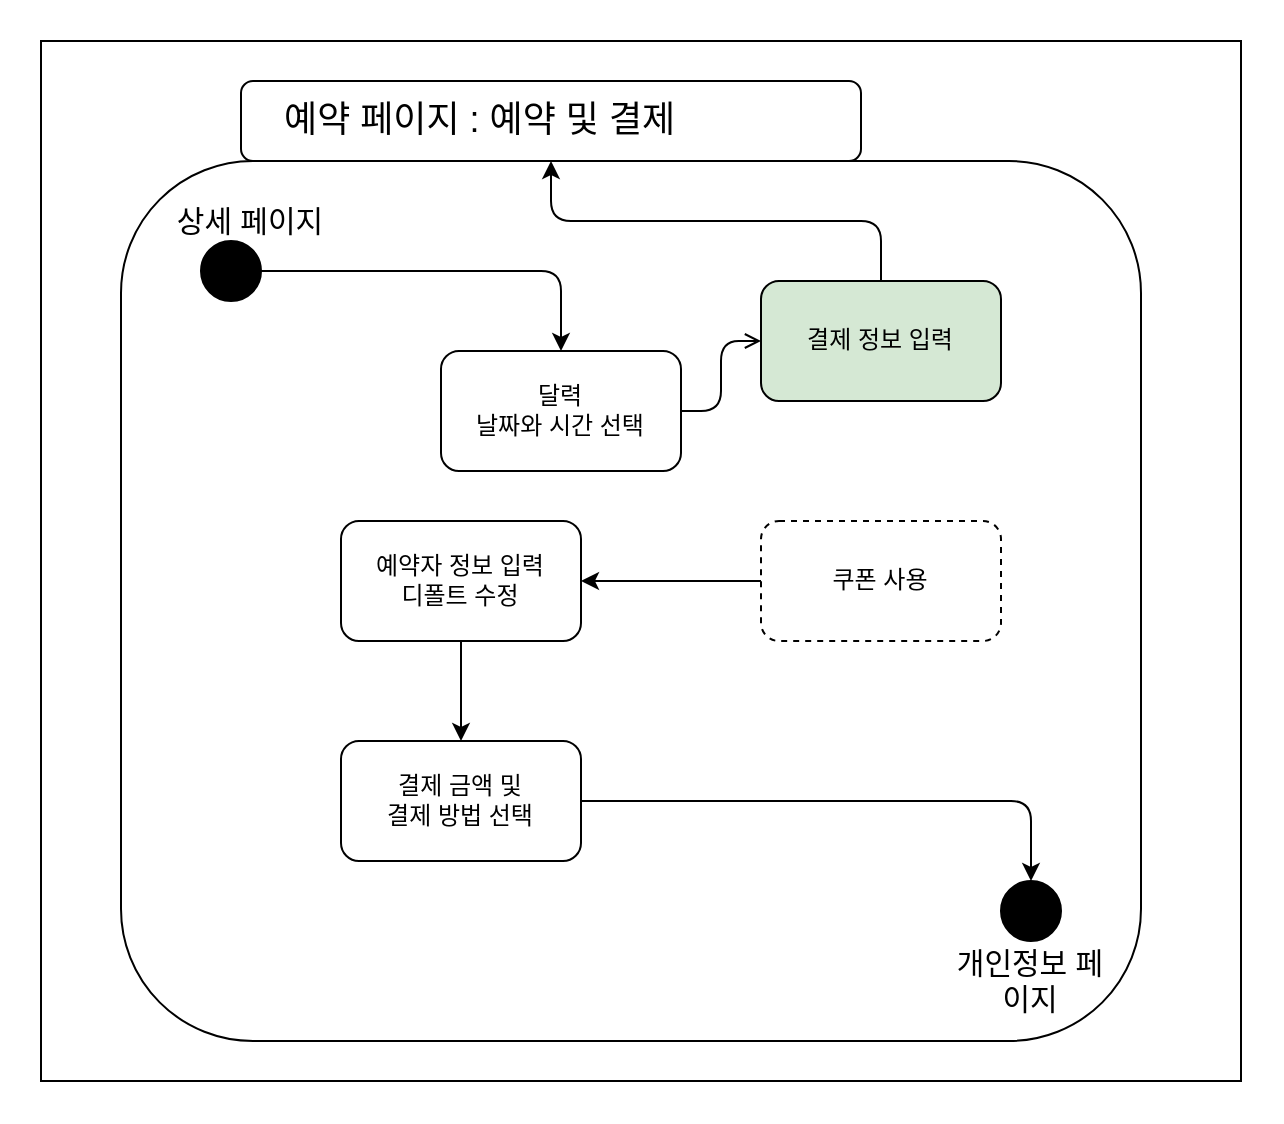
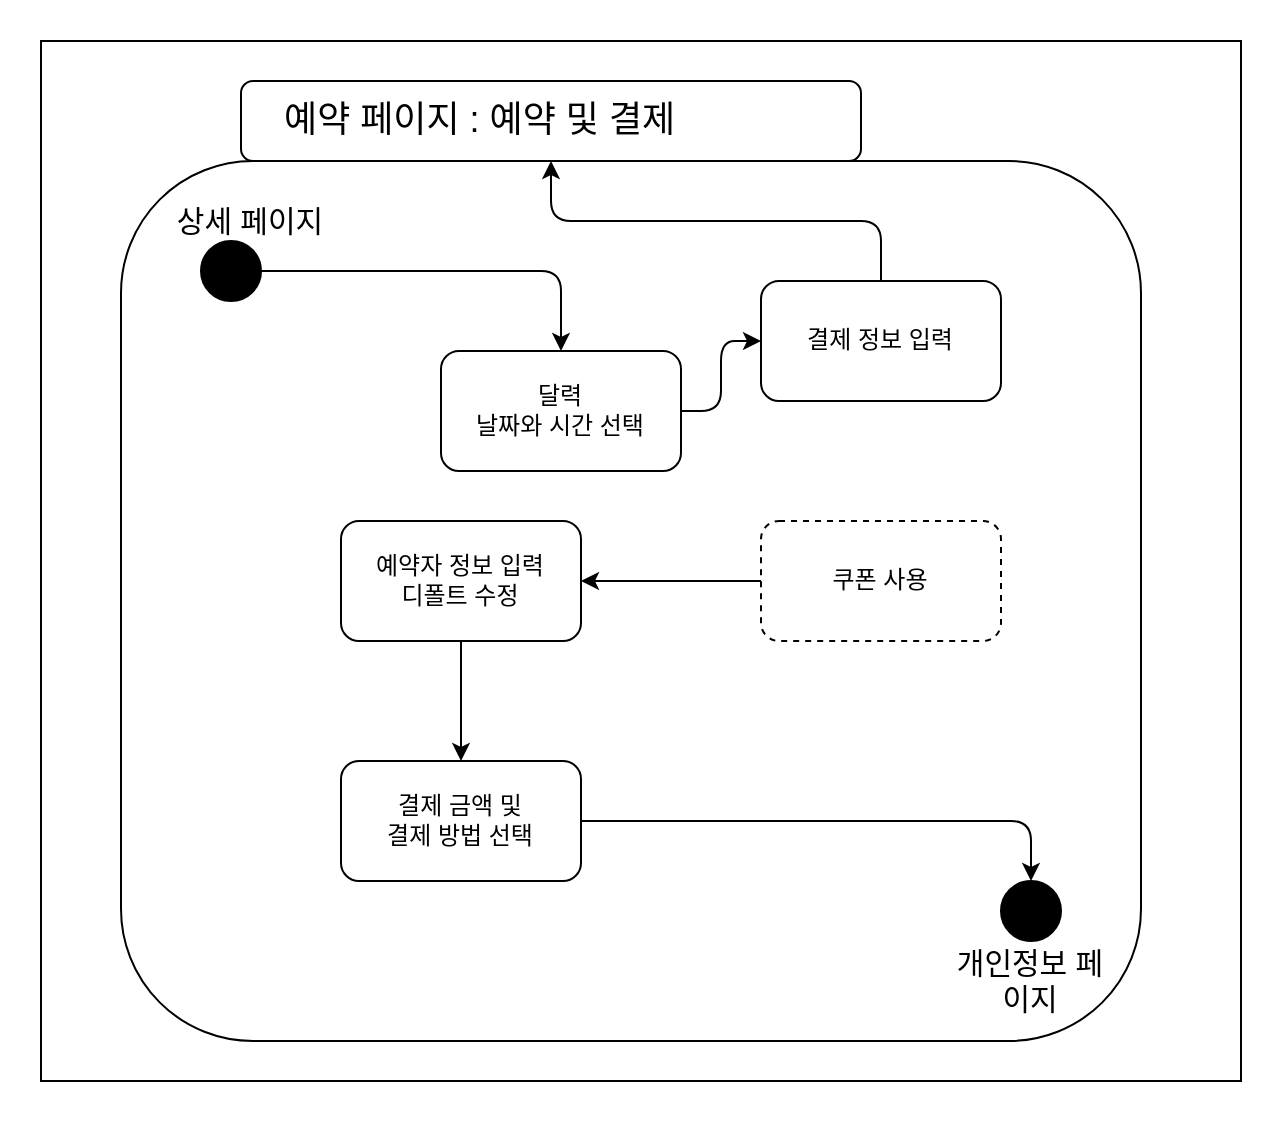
(749, 341) -> (746, 341)
(881, 341) -> (881, 341)
(461, 801) -> (461, 821)
